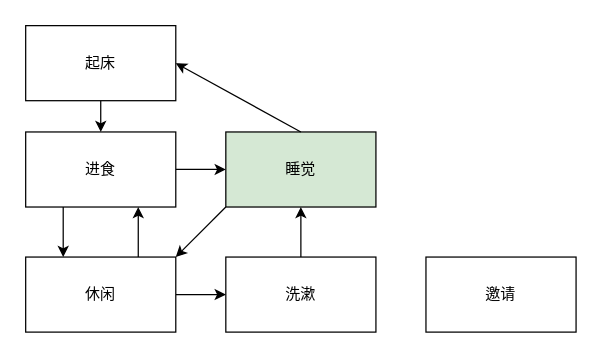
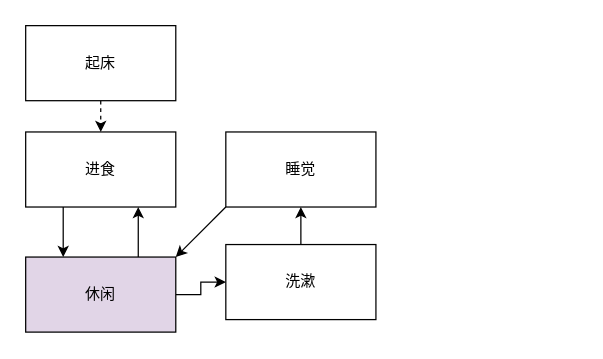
(242, 99) -> none
(101, 113) -> (101, 113)
(197, 169) -> none
(301, 169) -> (301, 169)
(101, 294) -> (101, 294)
(301, 294) -> (301, 282)
(501, 294) -> none
